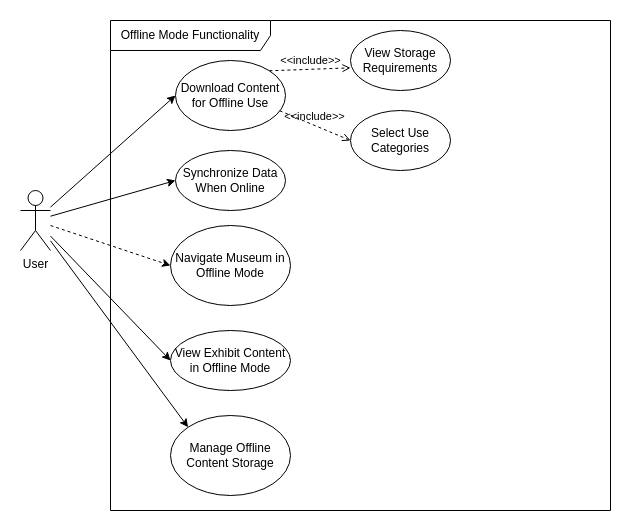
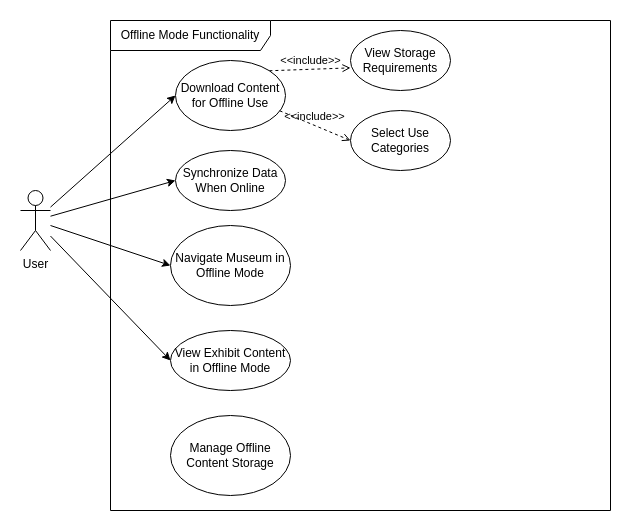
(107, 244) -> (107, 244)
(117, 331) -> none
